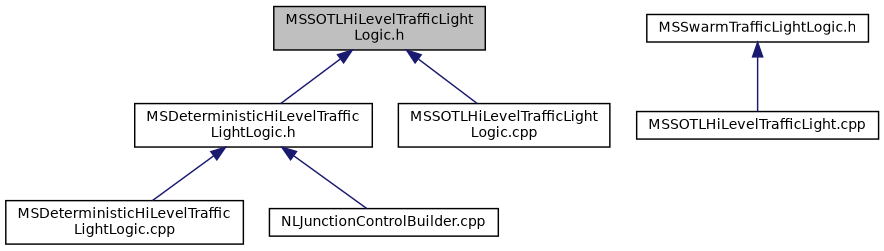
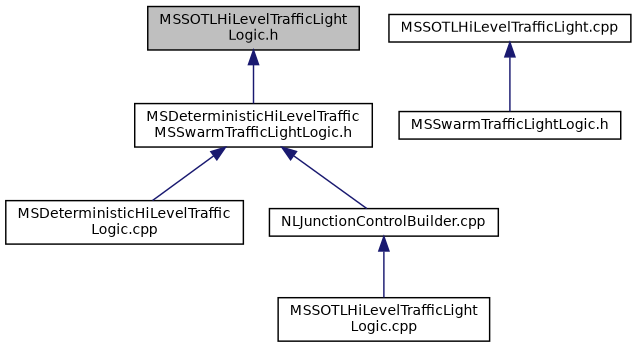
(448, 81) -> (384, 275)
(758, 84) -> (510, 84)
(254, 125) -> (254, 125)
(125, 222) -> (125, 222)
